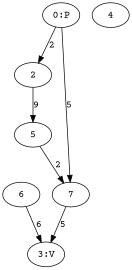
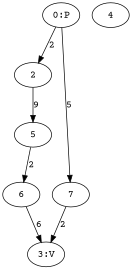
(50, 162) -> (28, 161)
(63, 224) -> (63, 224)
